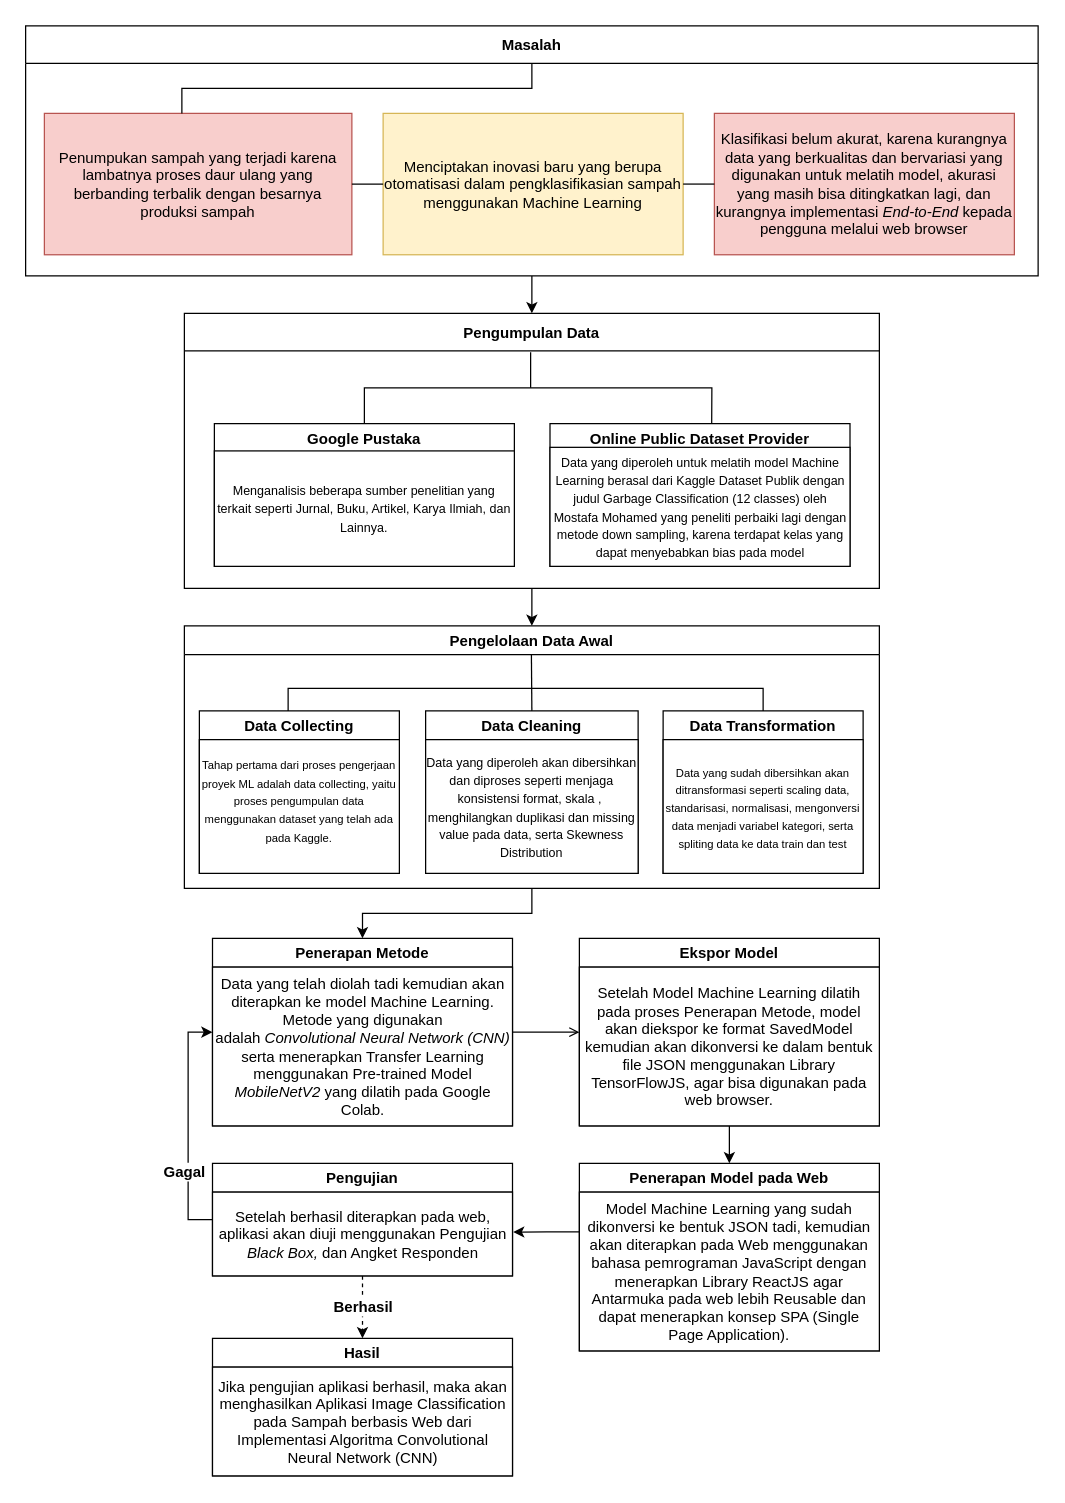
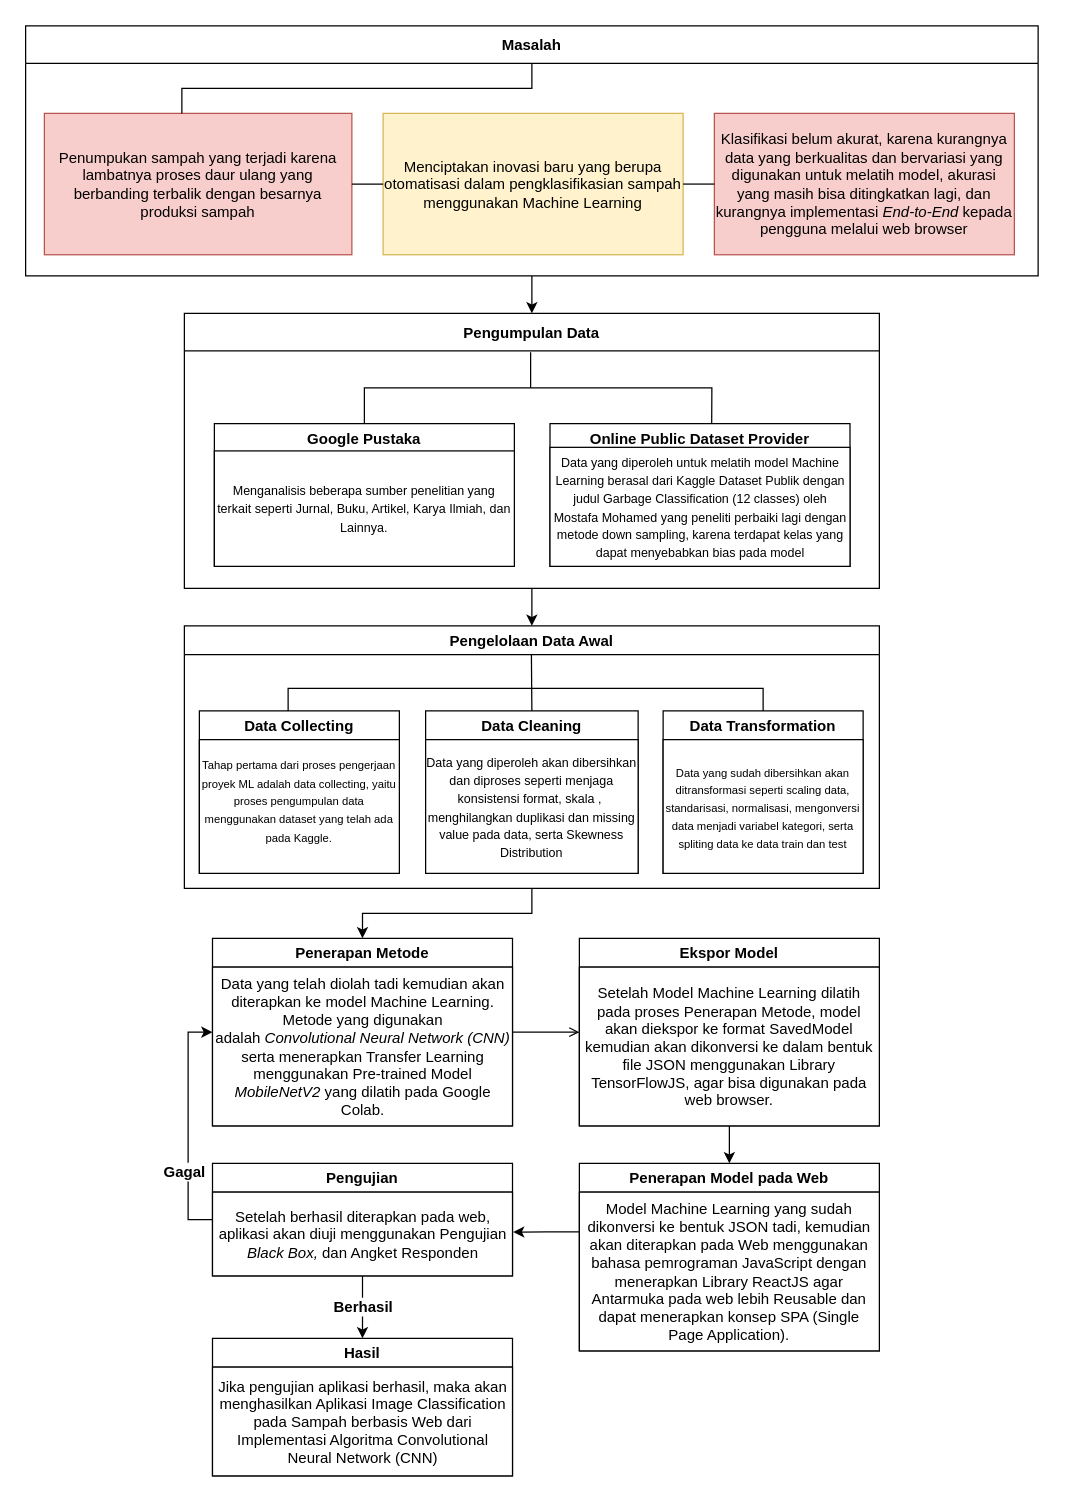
(363, 1288) -> (363, 1288)
